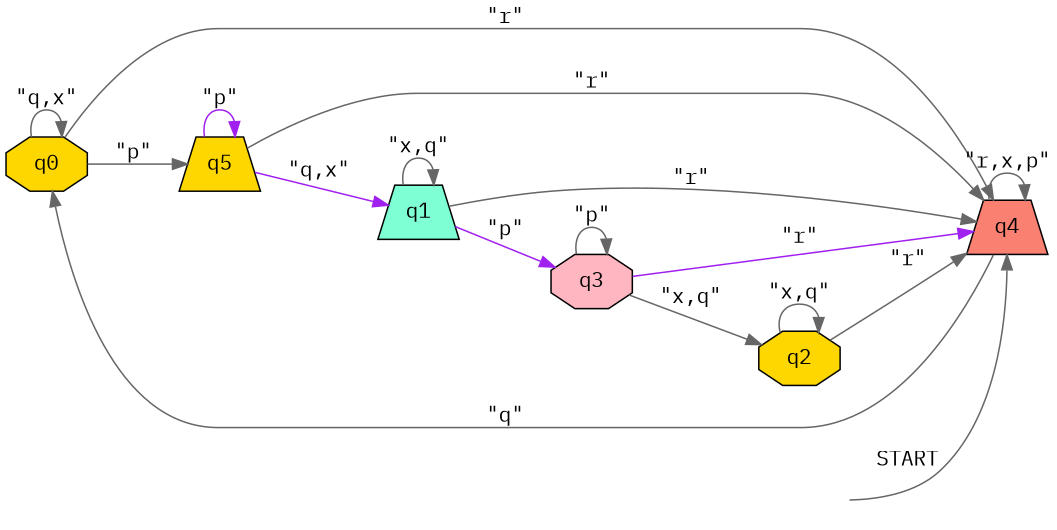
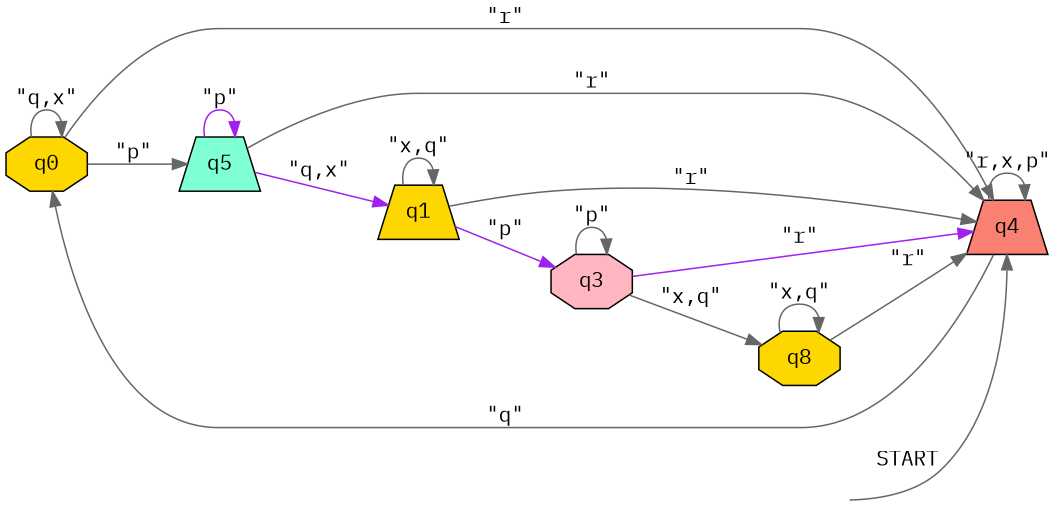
(220, 164) -> (220, 164)
(419, 212) -> (419, 212)
(799, 358) -> (799, 358)
